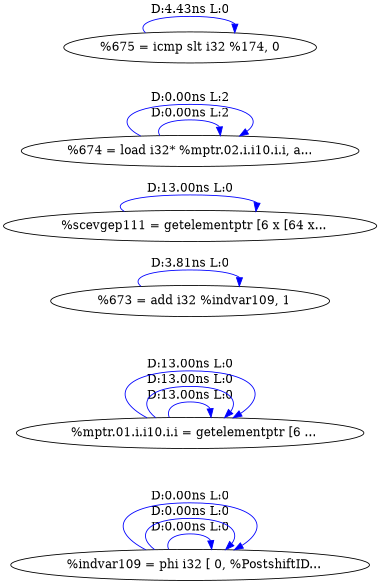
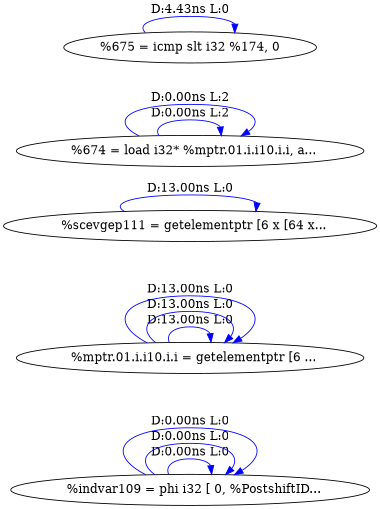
(190, 151) -> (190, 151)
(190, 301) -> none
